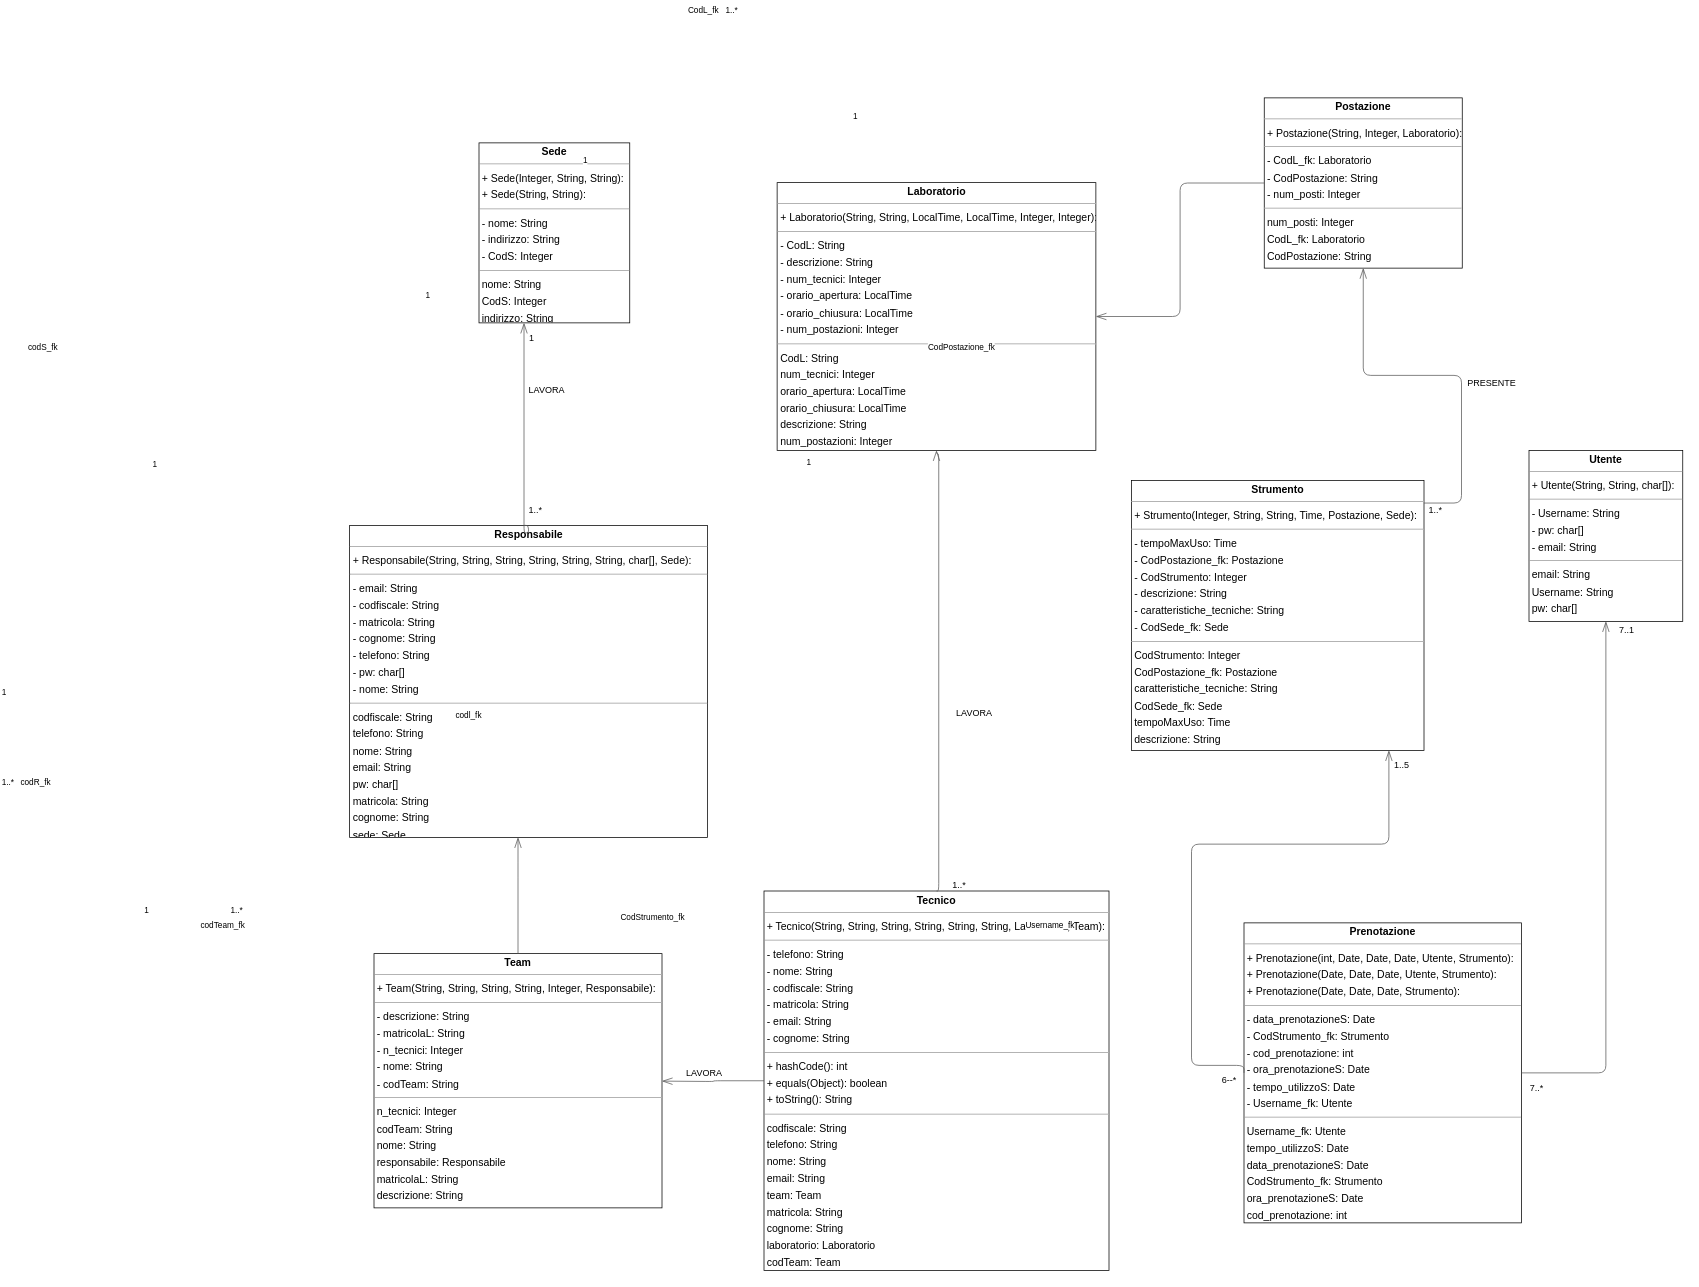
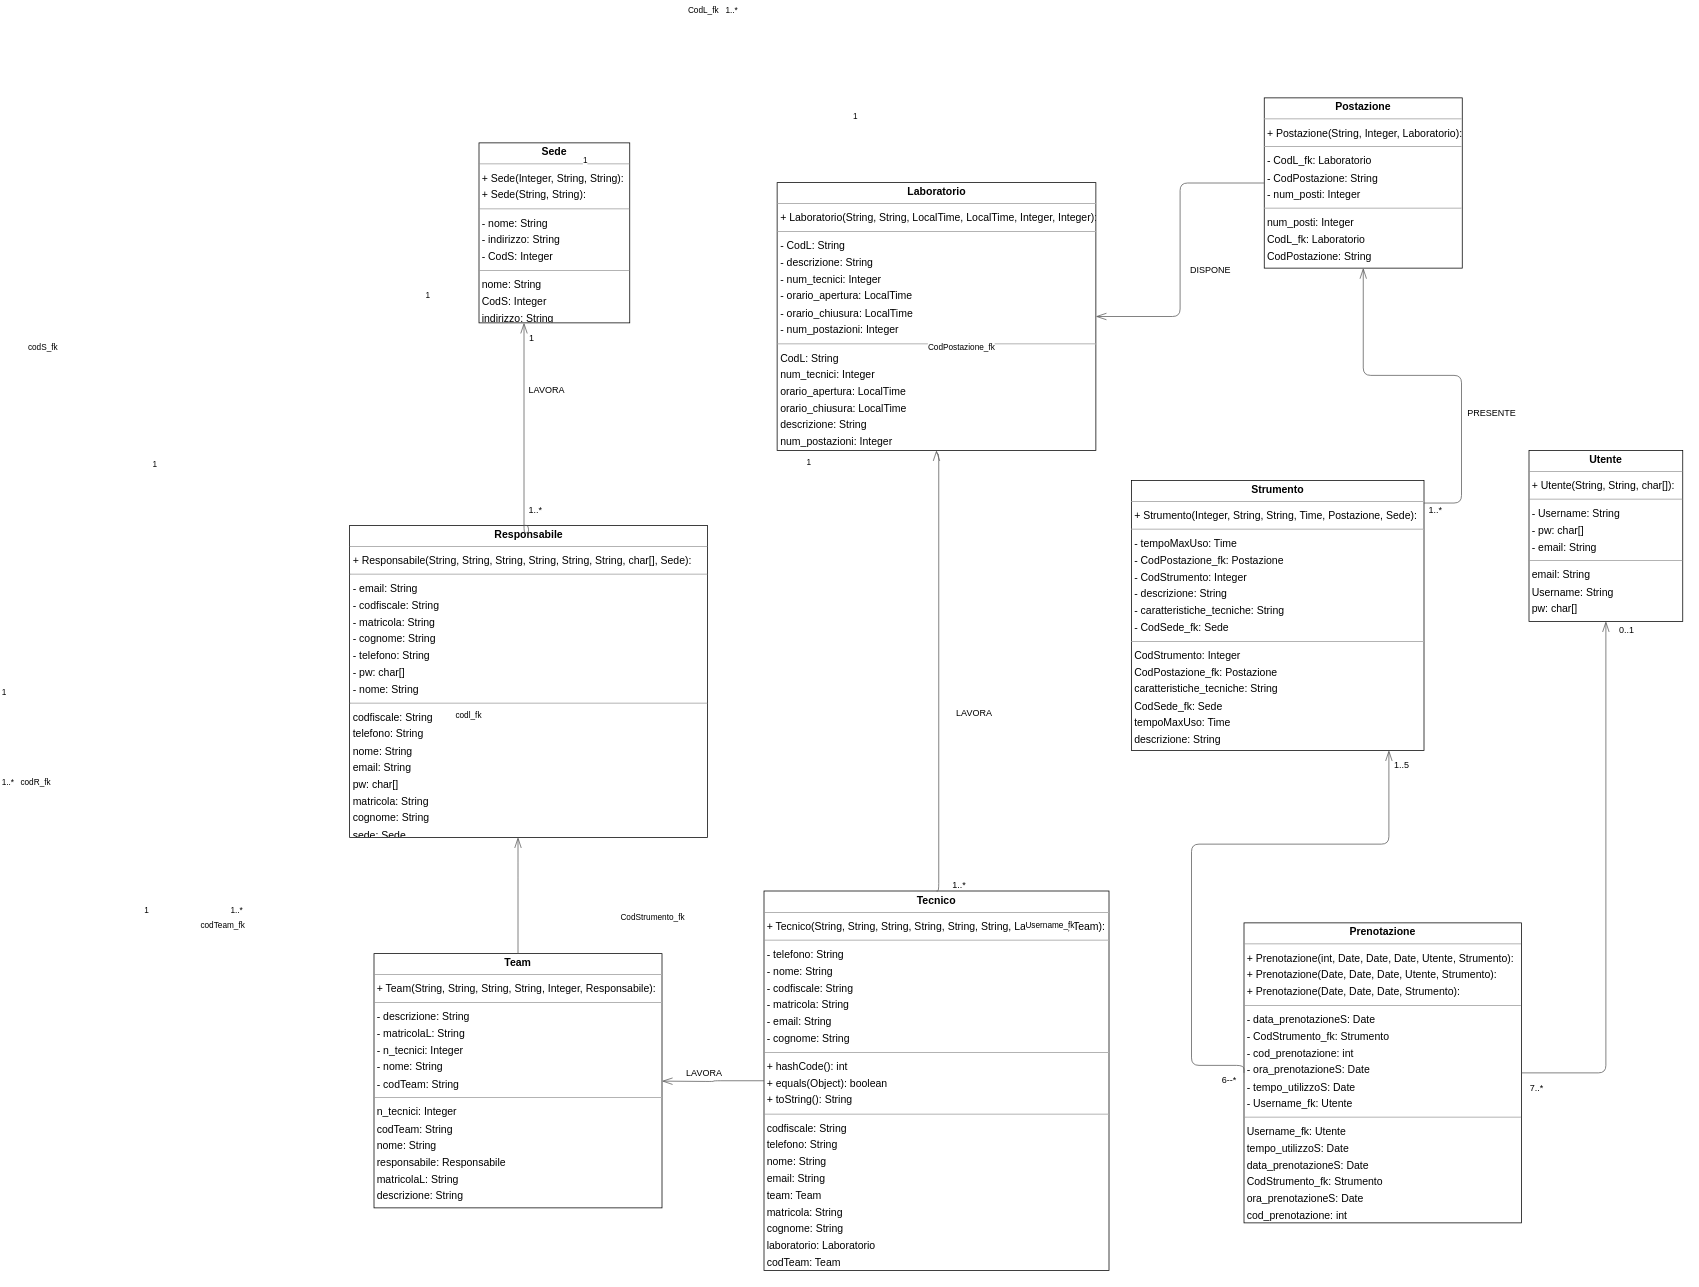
none -> (1210, 270)
(1491, 383) -> (1491, 413)
(1627, 630) -> (1627, 630)
